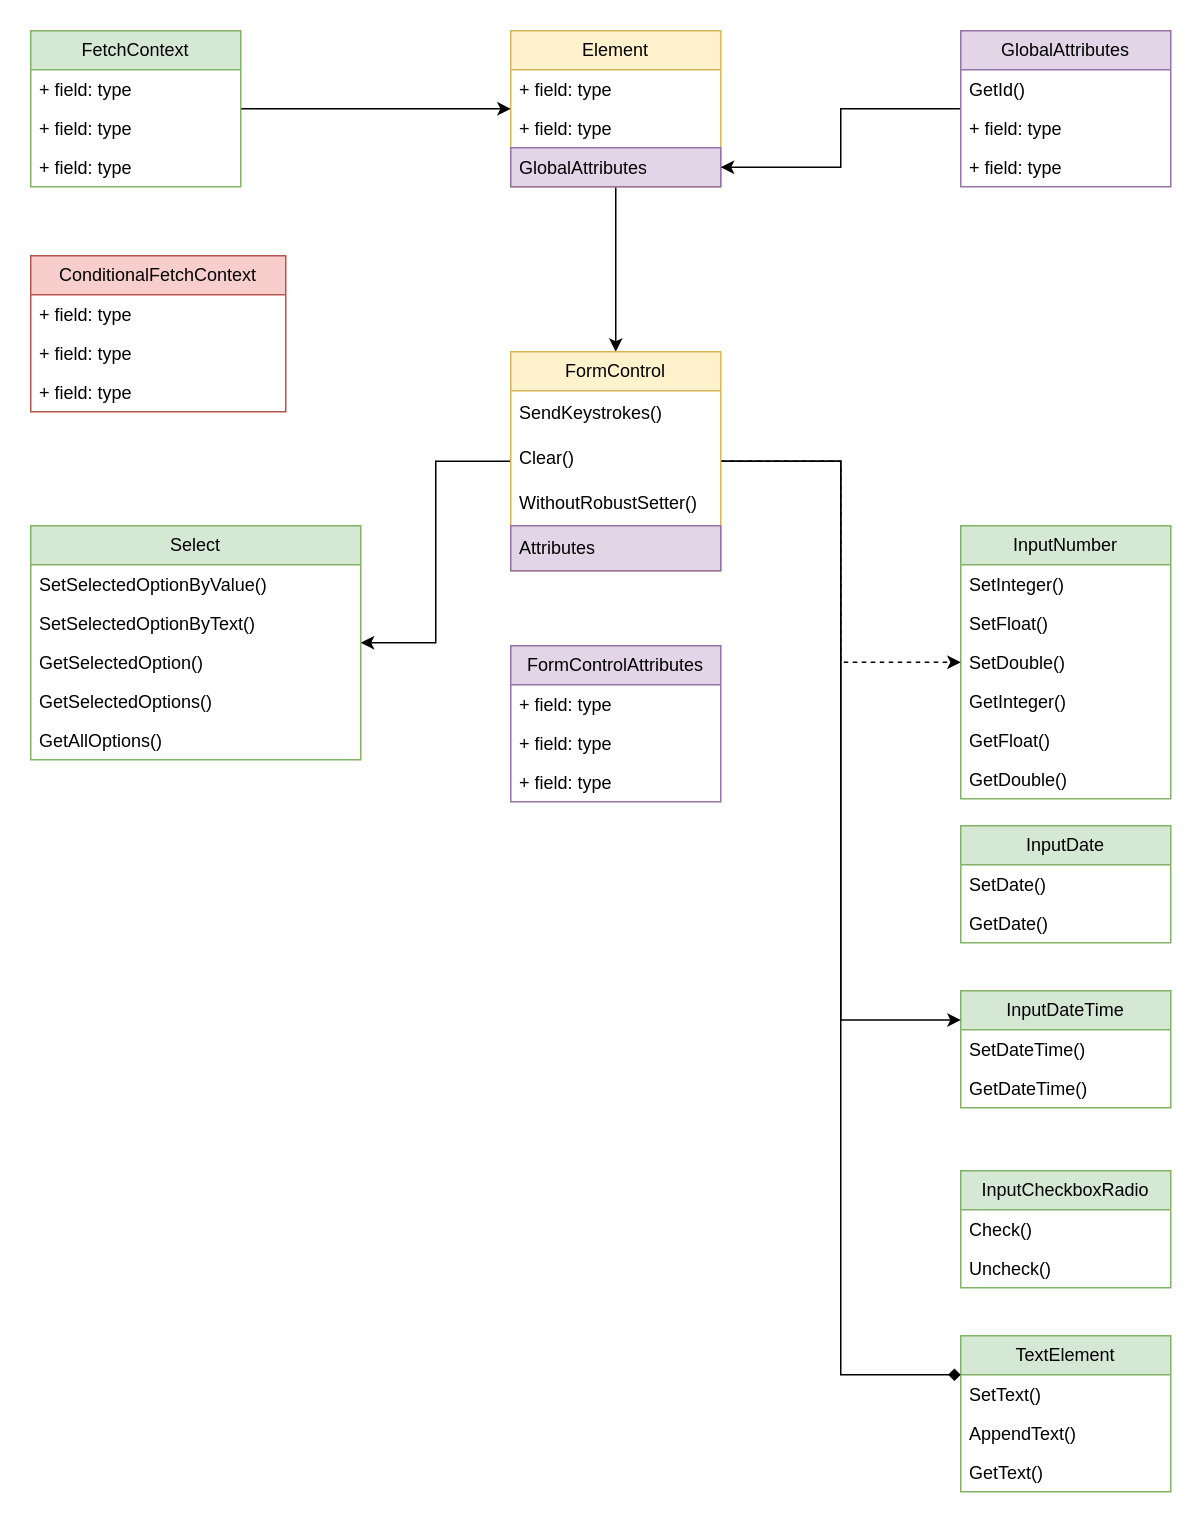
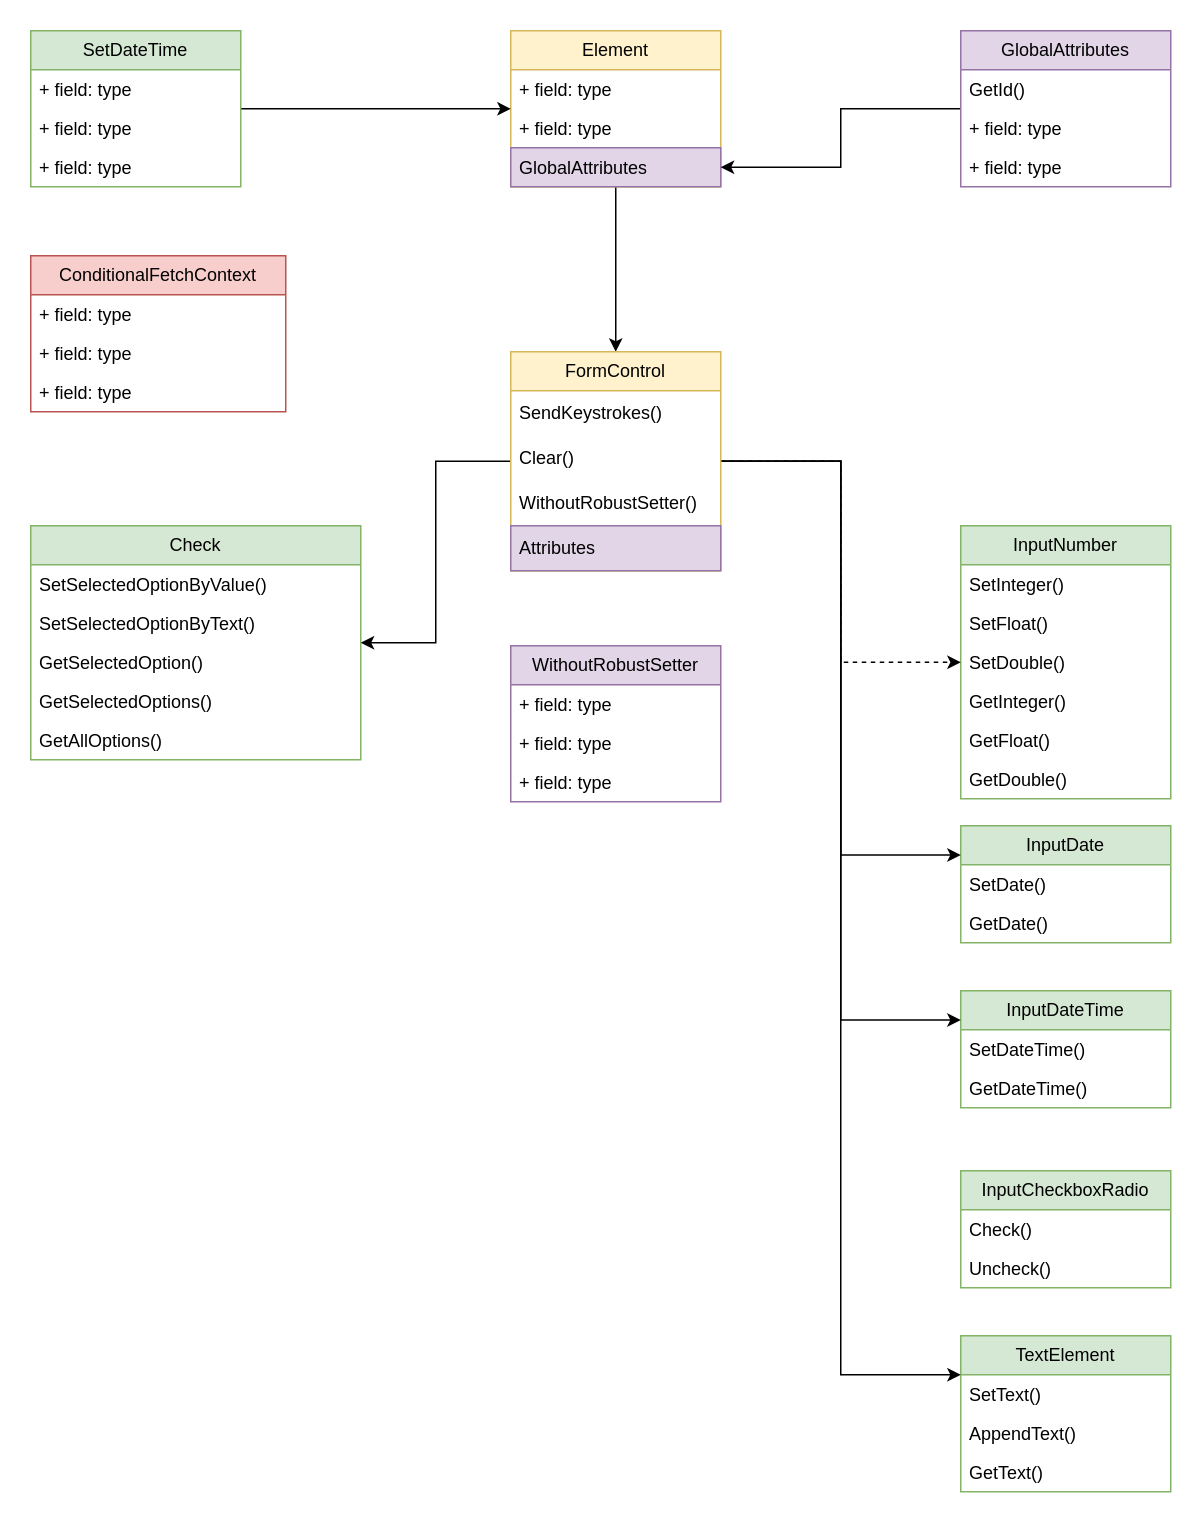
(136, 50) -> (136, 50)
(196, 545) -> (196, 545)
(616, 665) -> (616, 665)
none -> (897, 855)
(948, 1375) -> (949, 1375)
